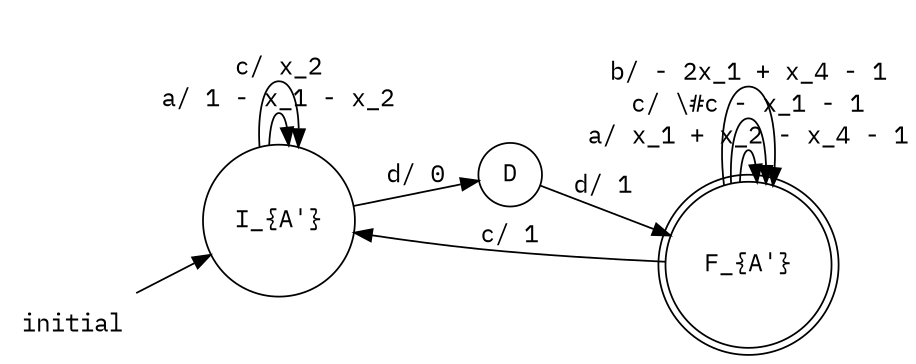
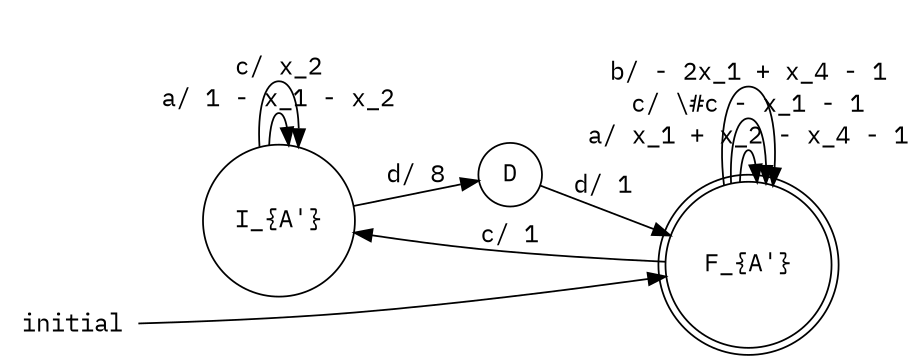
(417, 176) -> (417, 176)
(165, 278) -> (394, 309)
